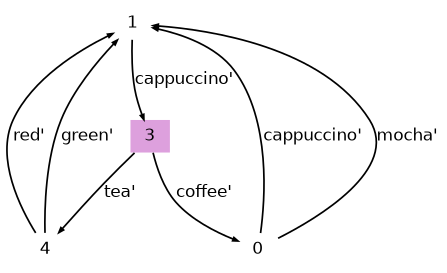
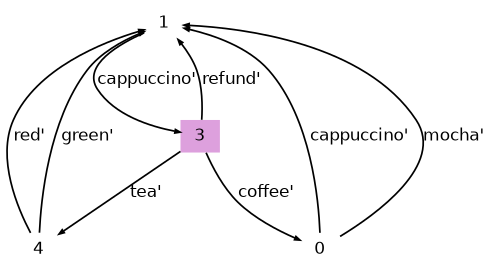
none -> (199, 80)
